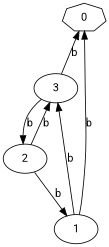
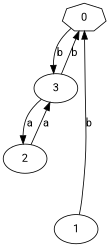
(32, 123) -> (32, 123)
(48, 123) -> (48, 123)
(67, 163) -> (58, 45)
(48, 191) -> none
